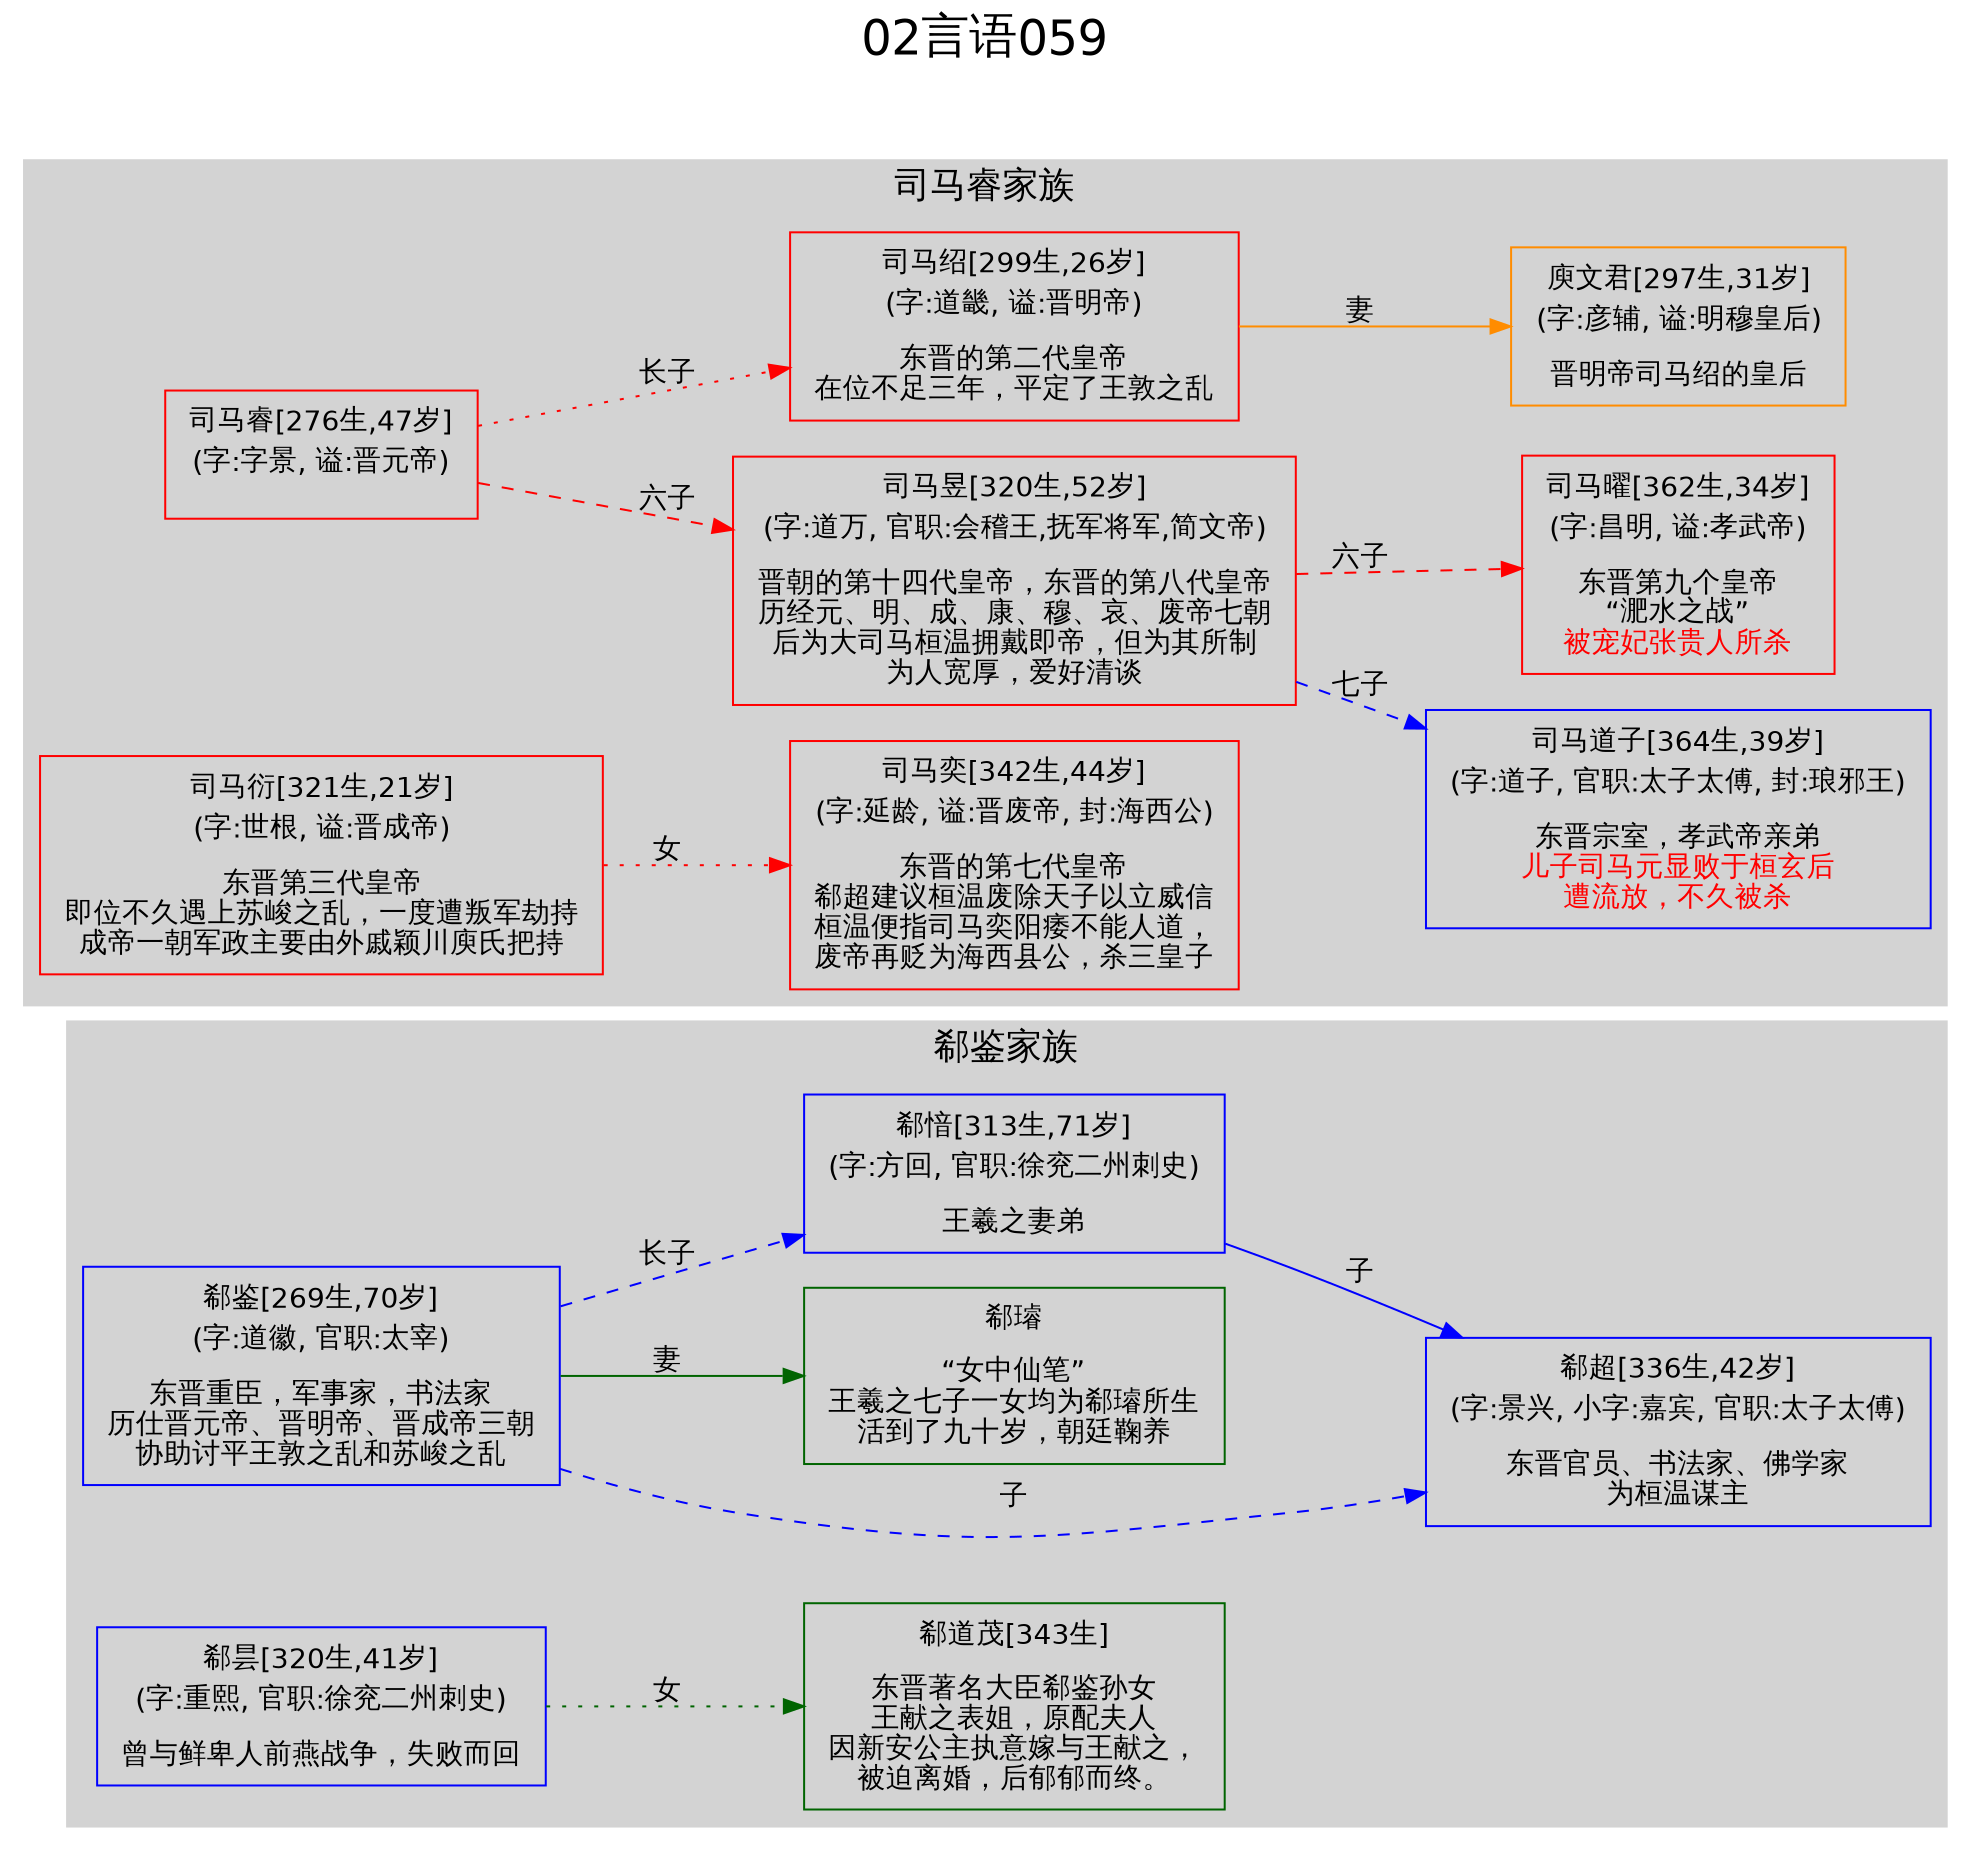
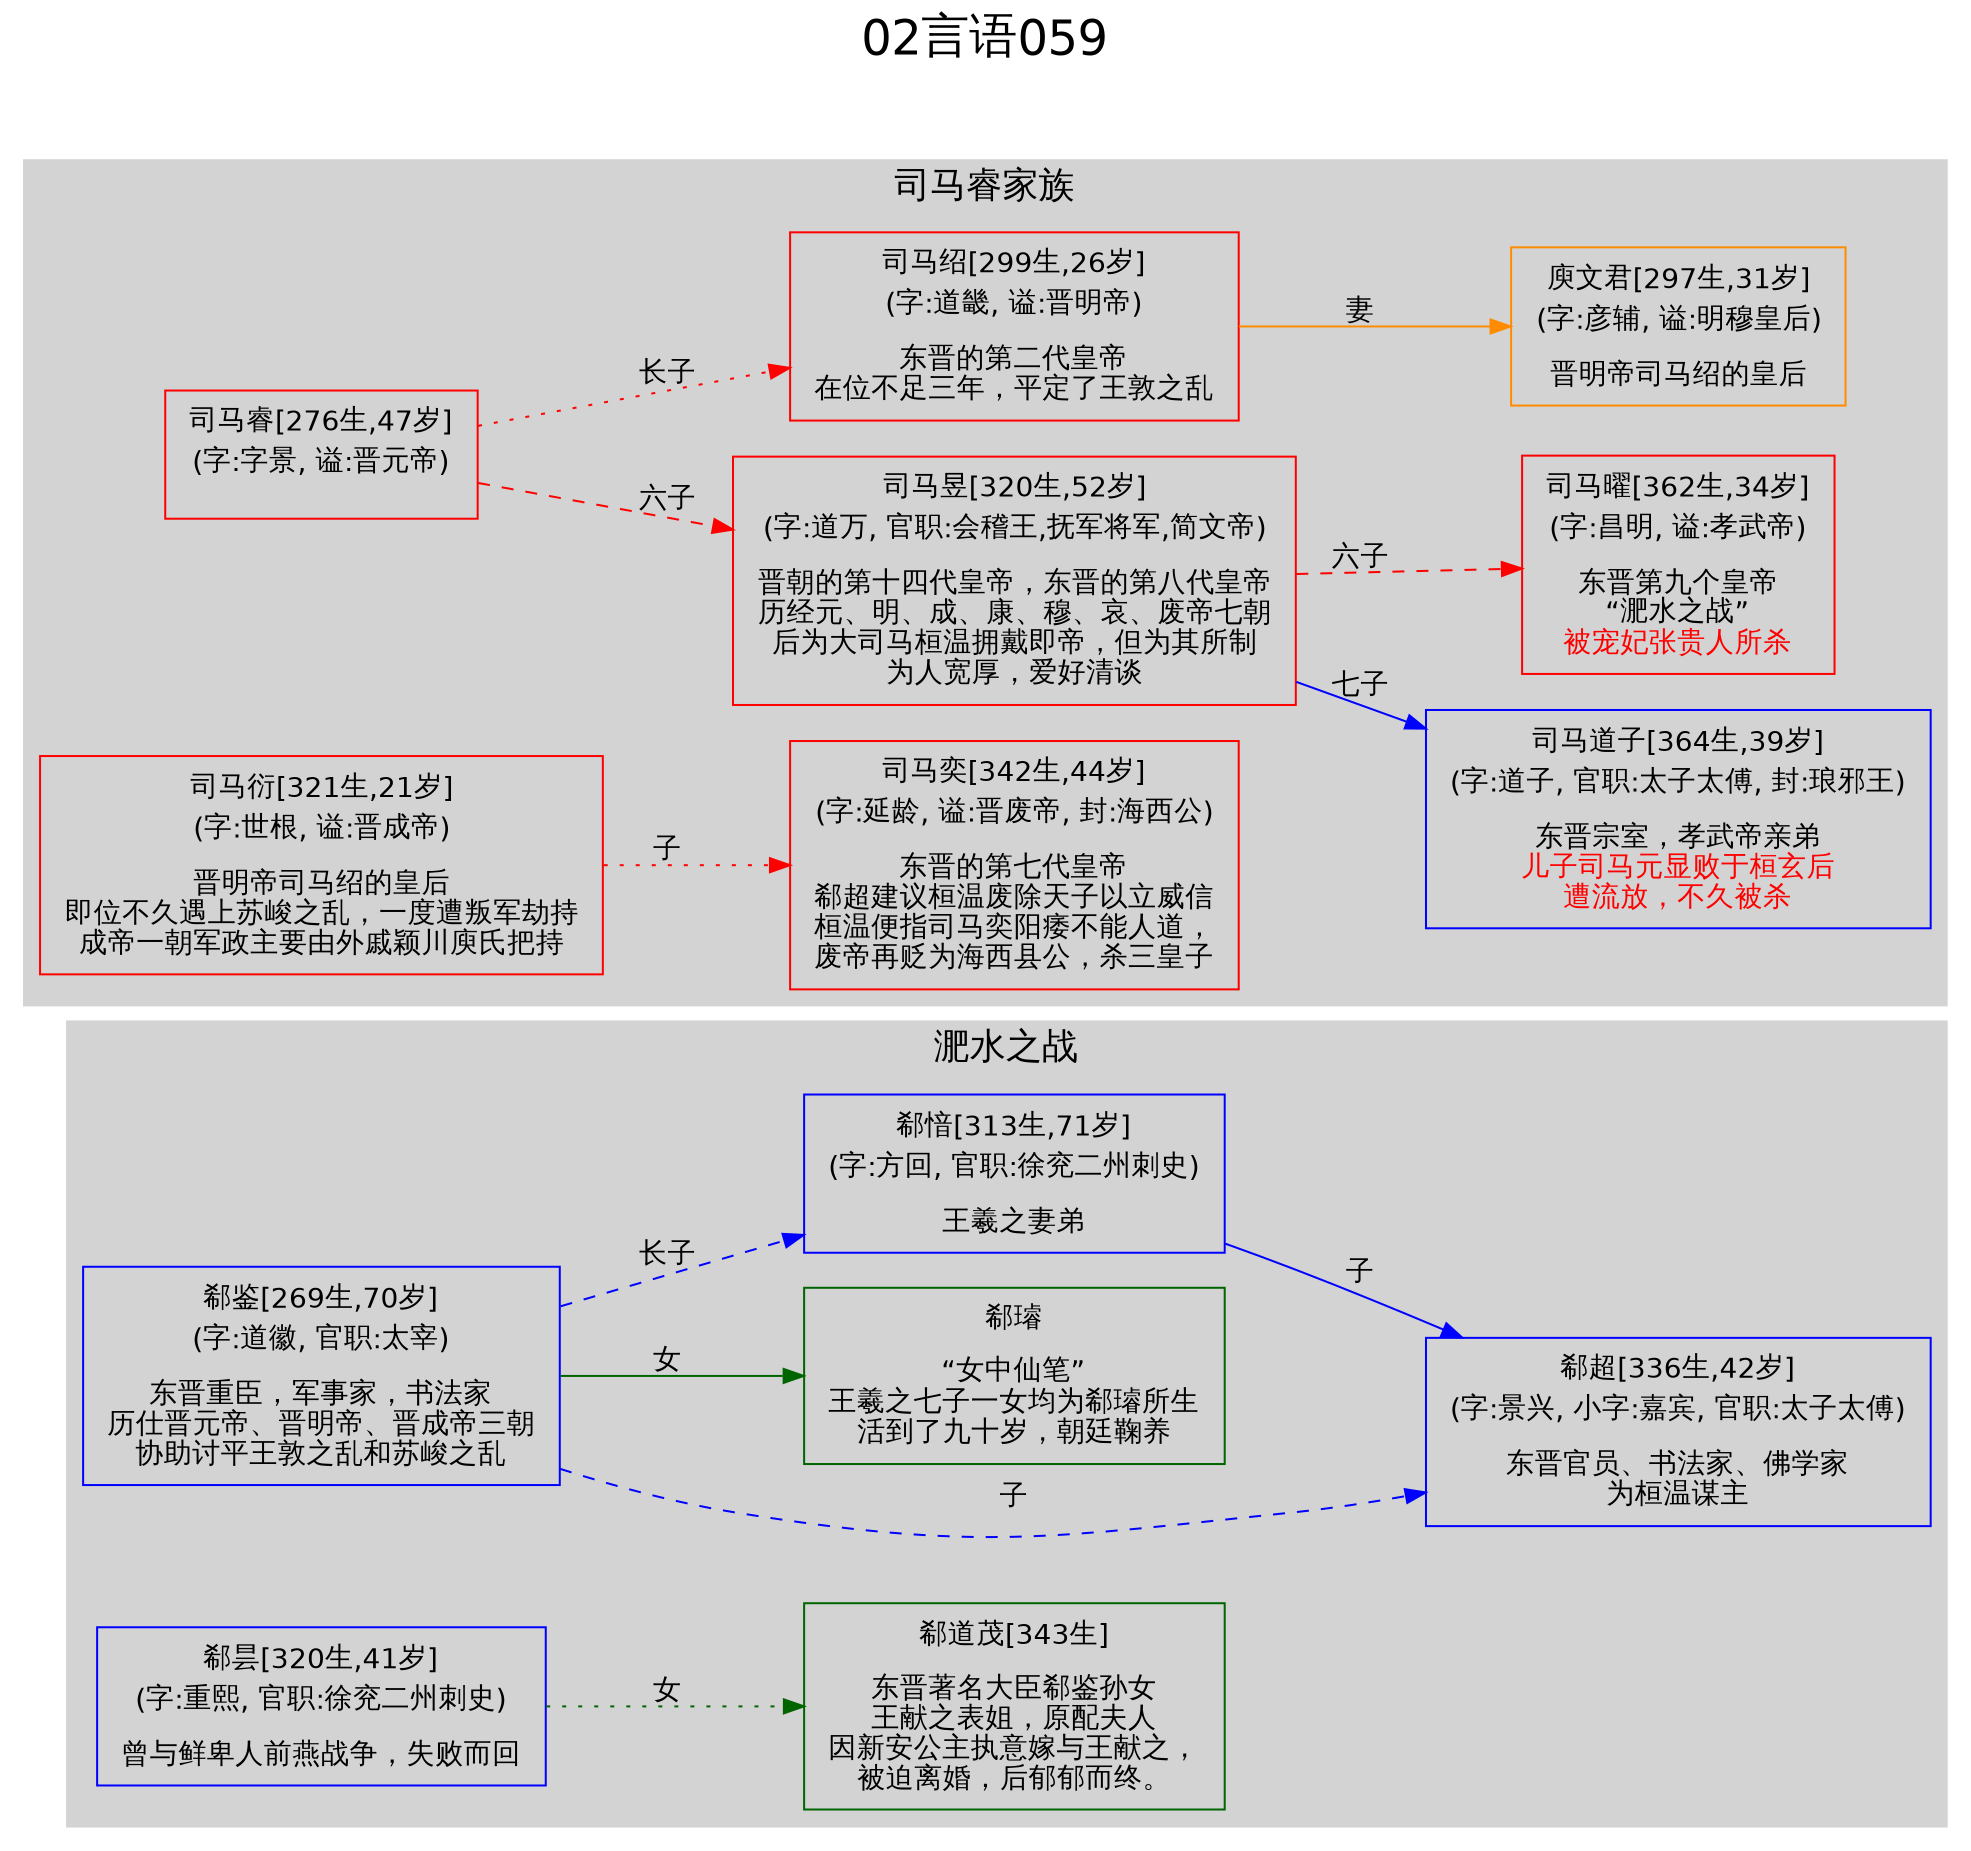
(1352, 702) -> (1352, 702)
(668, 850) -> (668, 850)
(322, 883) -> (322, 883)
(1007, 1049) -> (1007, 1049)
(668, 1361) -> (668, 1361)
